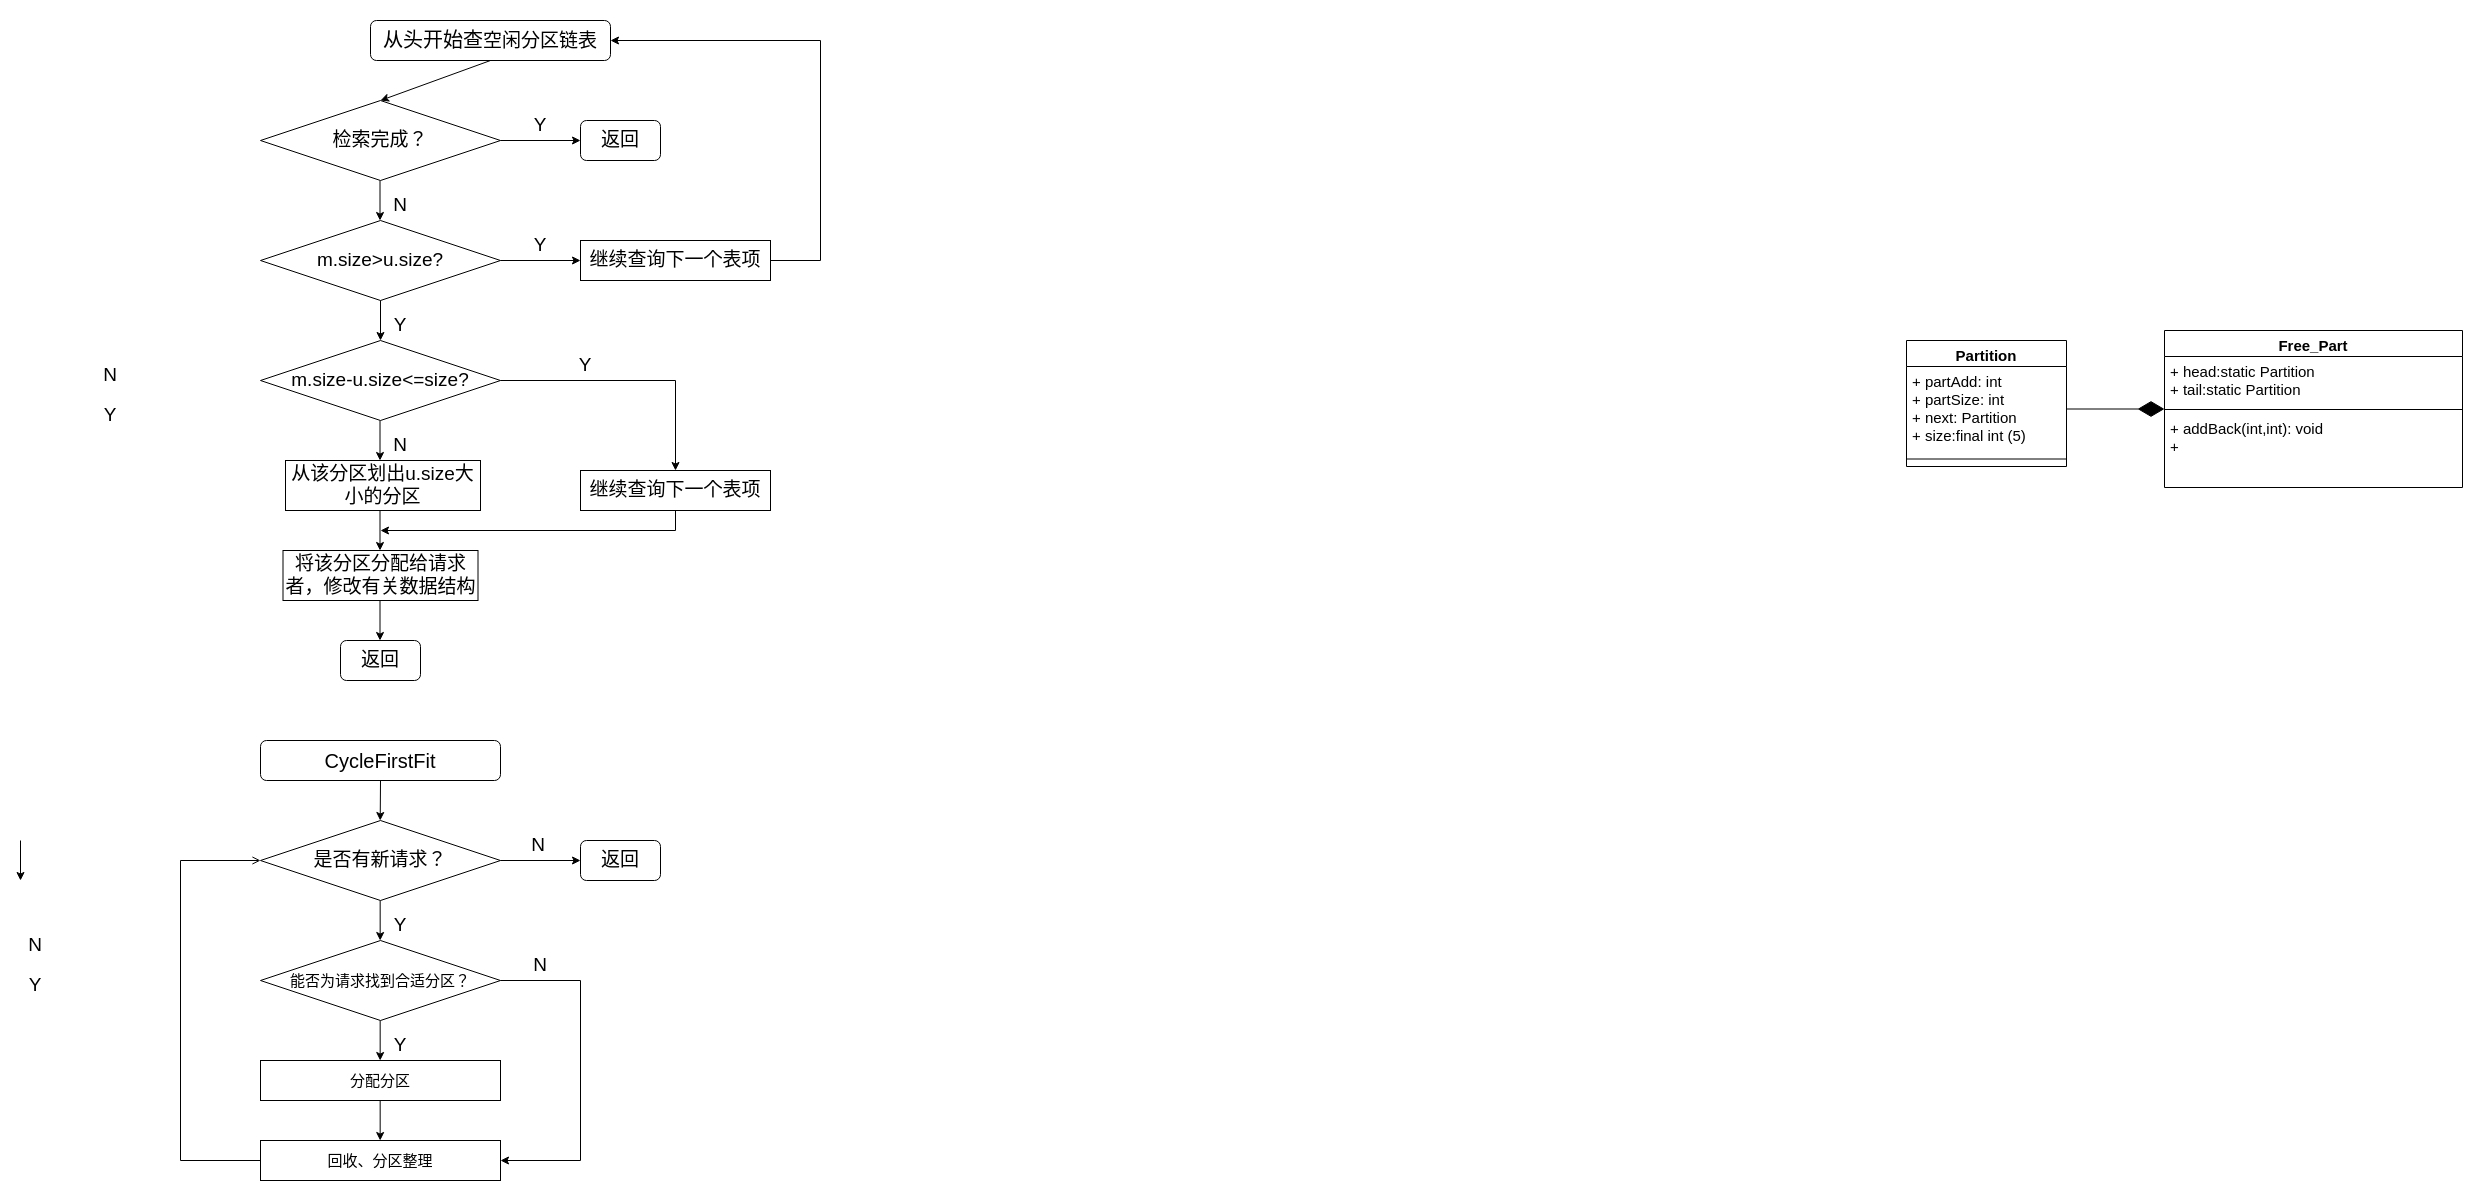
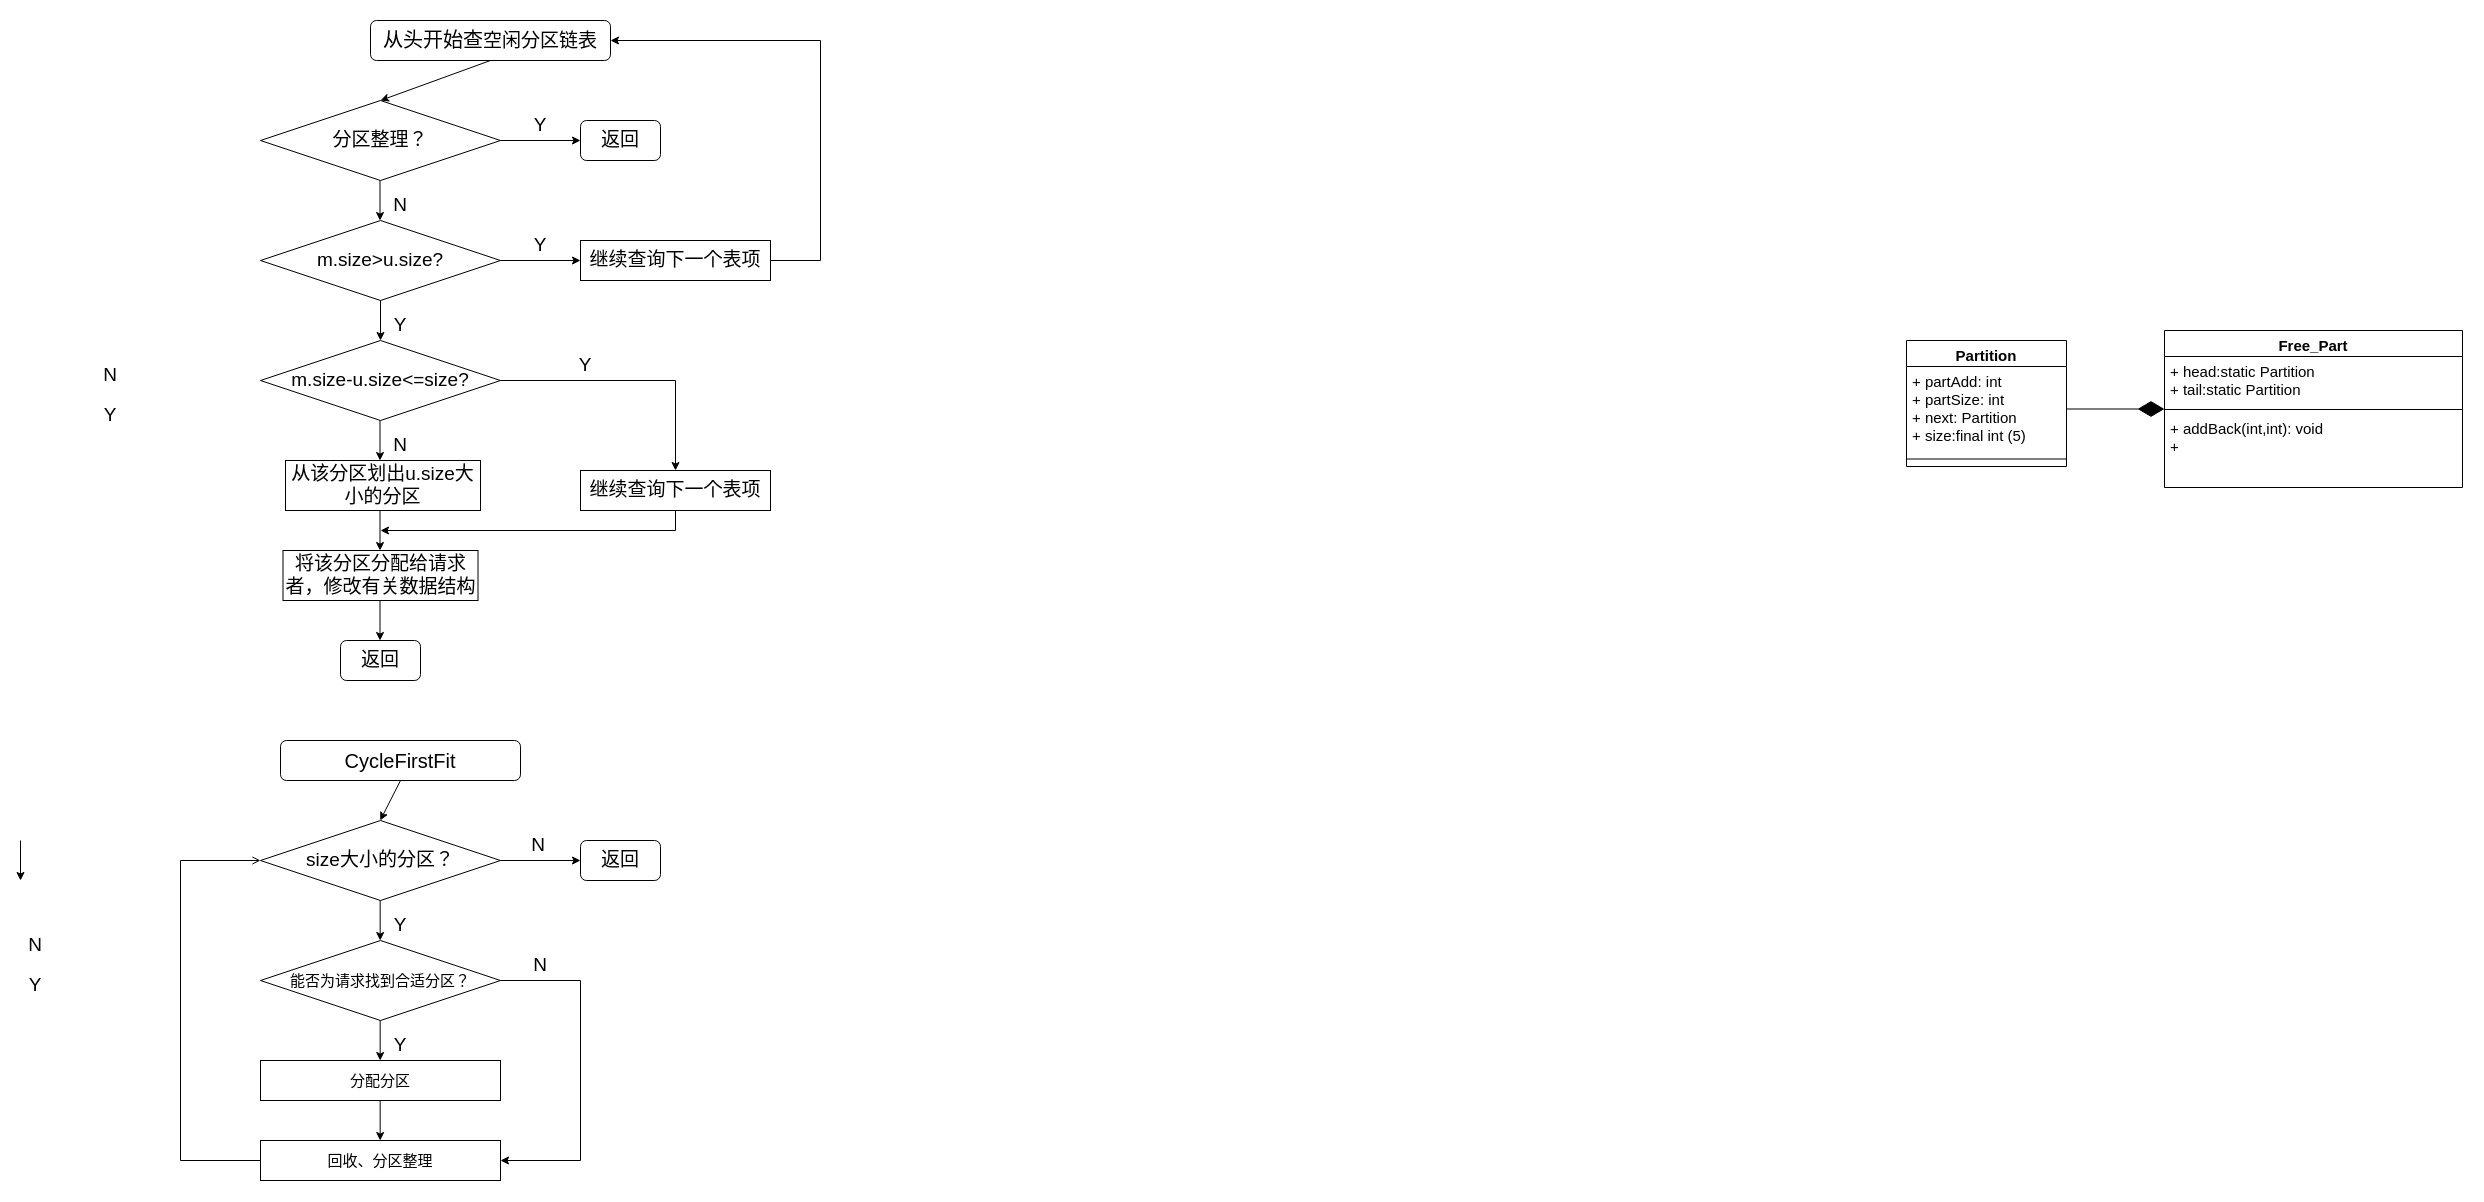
(381, 141) -> (381, 141)
(381, 761) -> (401, 761)
(381, 861) -> (381, 861)
